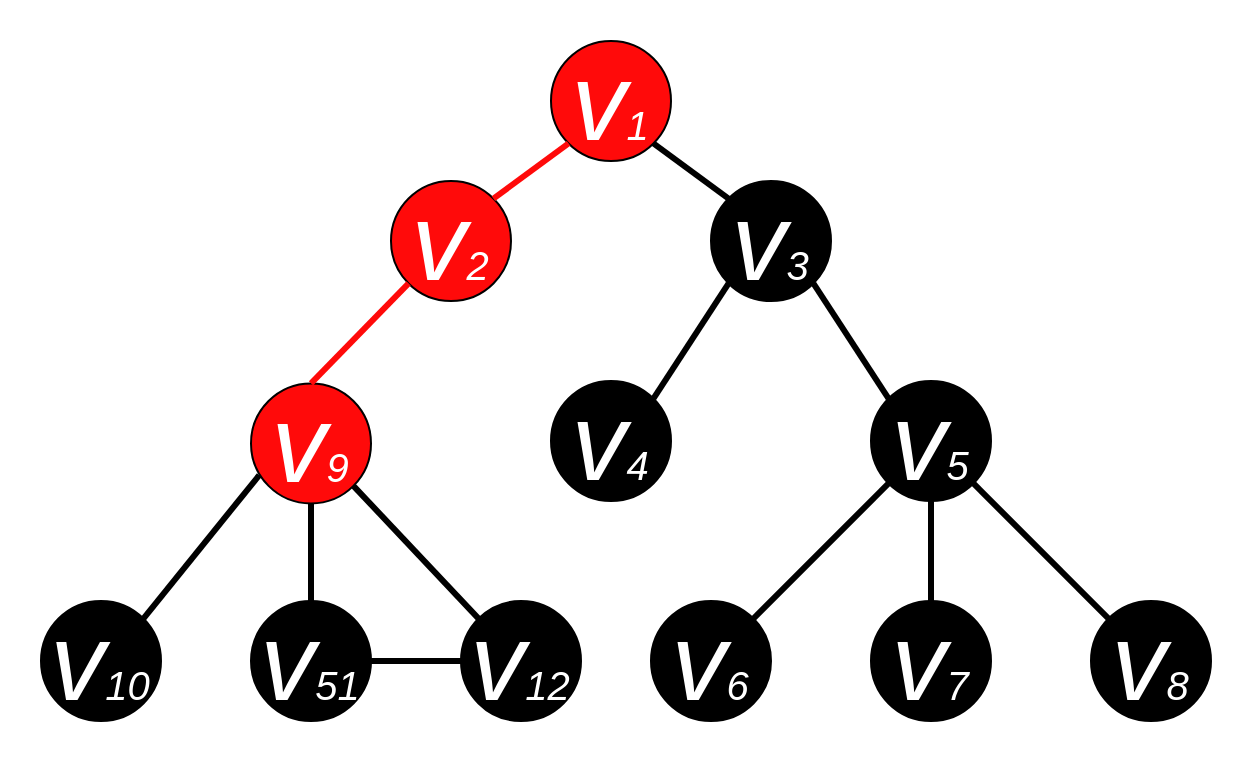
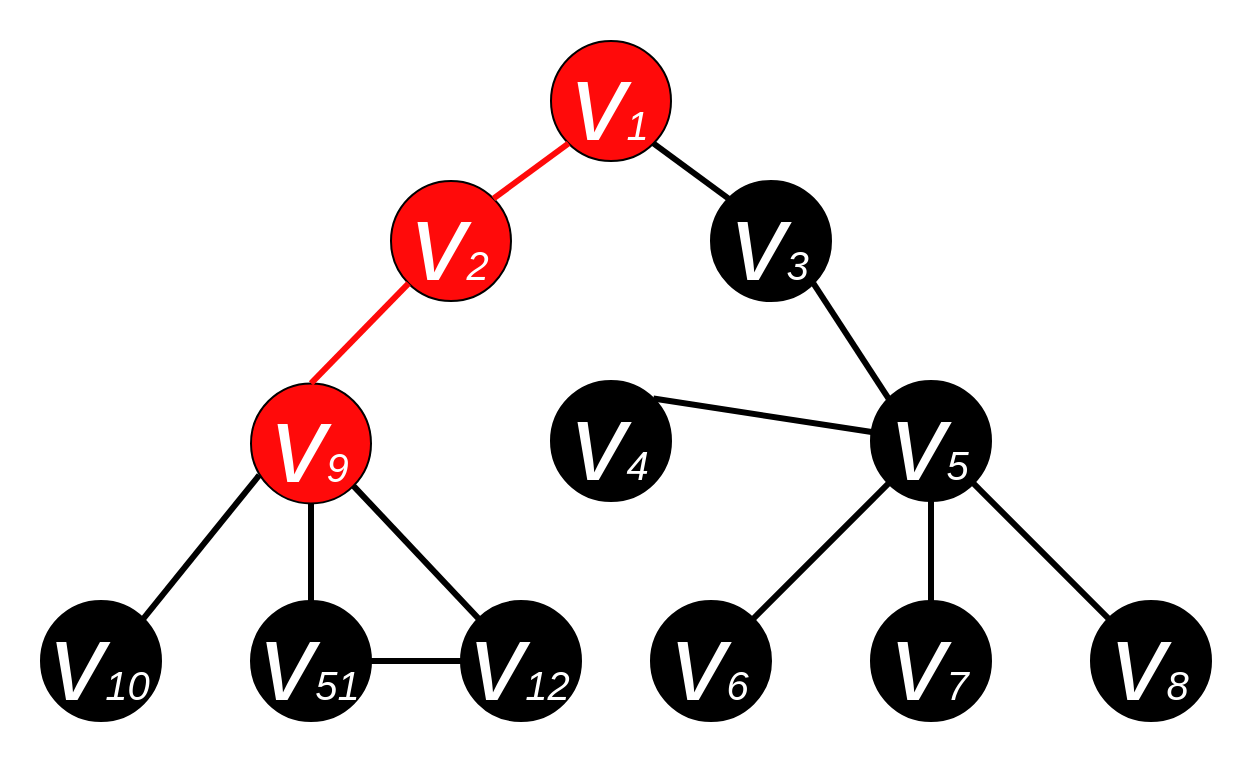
(691, 341) -> (763, 415)
